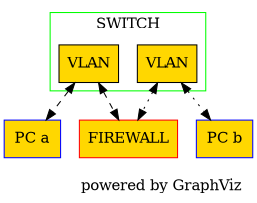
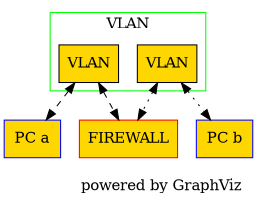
(128, 25) -> (128, 25)
